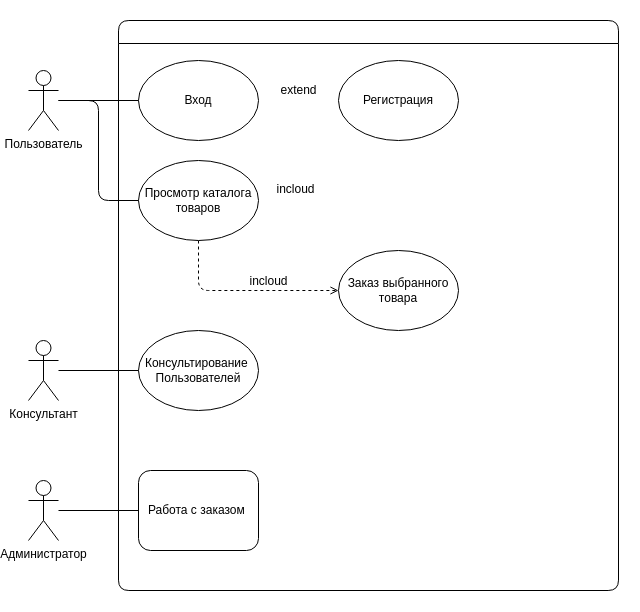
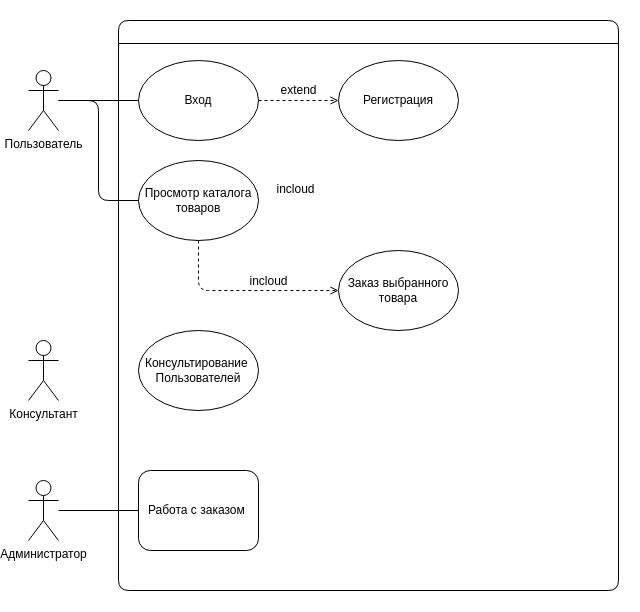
none -> (297, 101)
(99, 371) -> none
